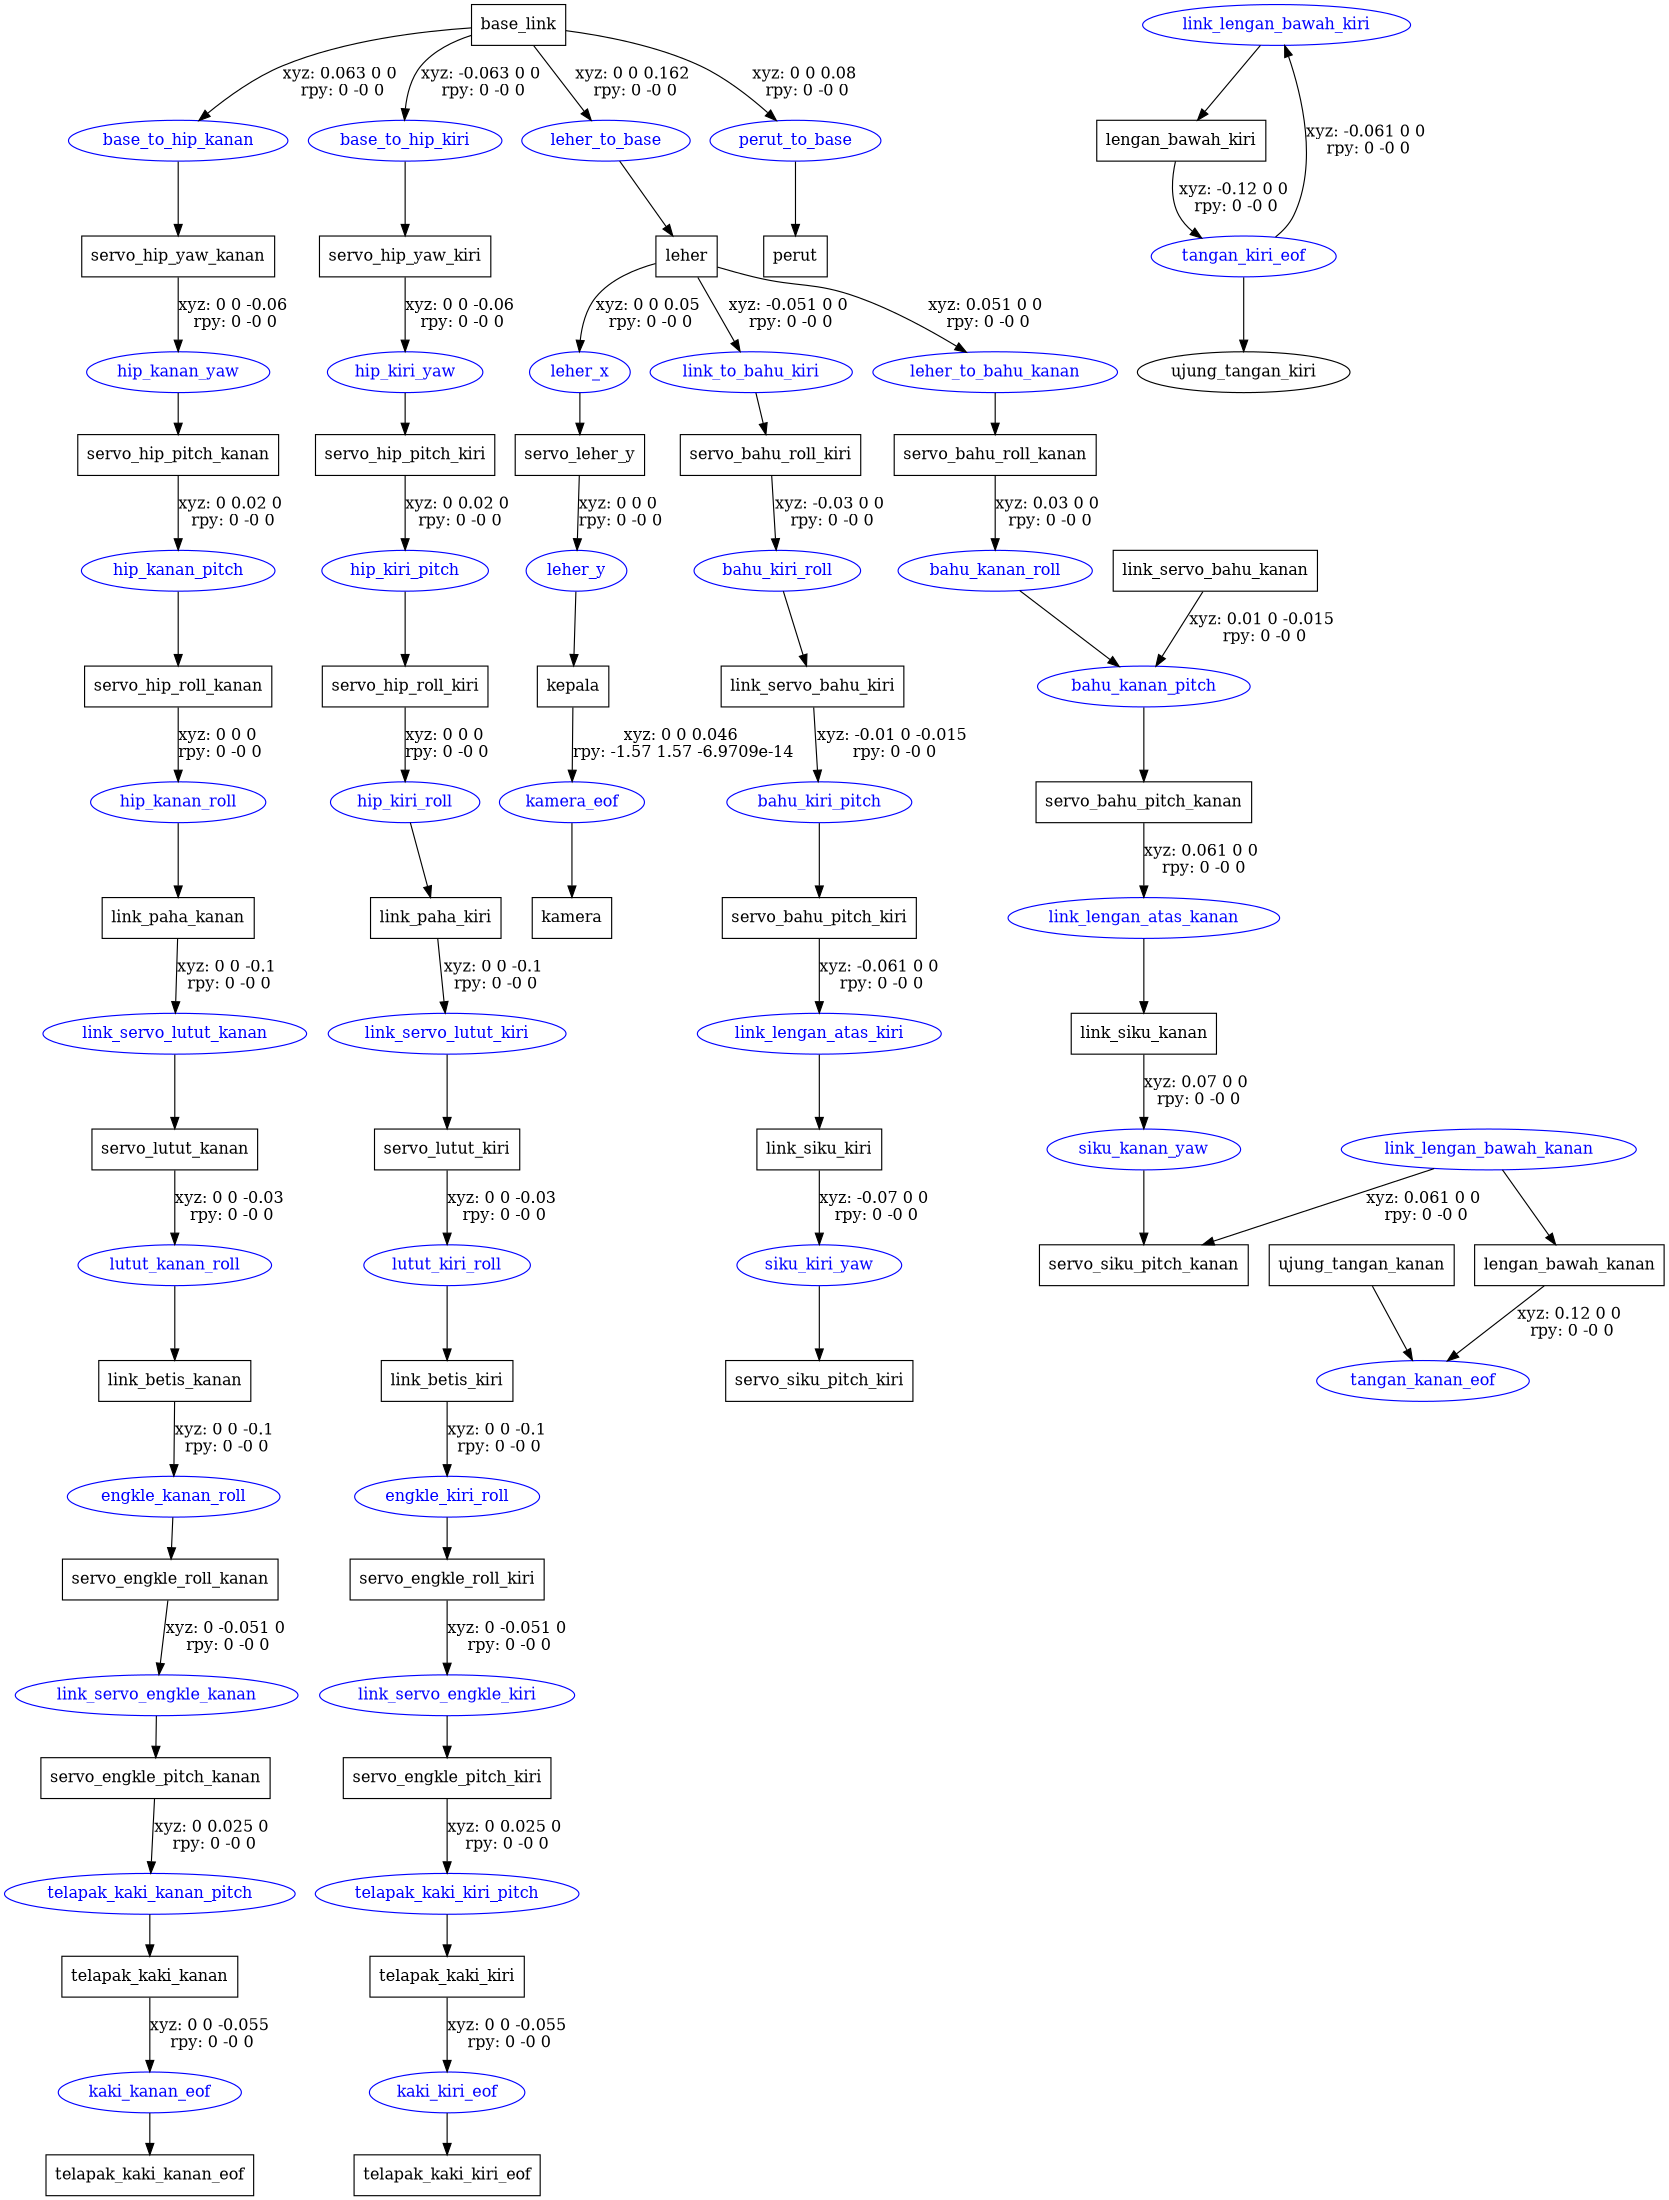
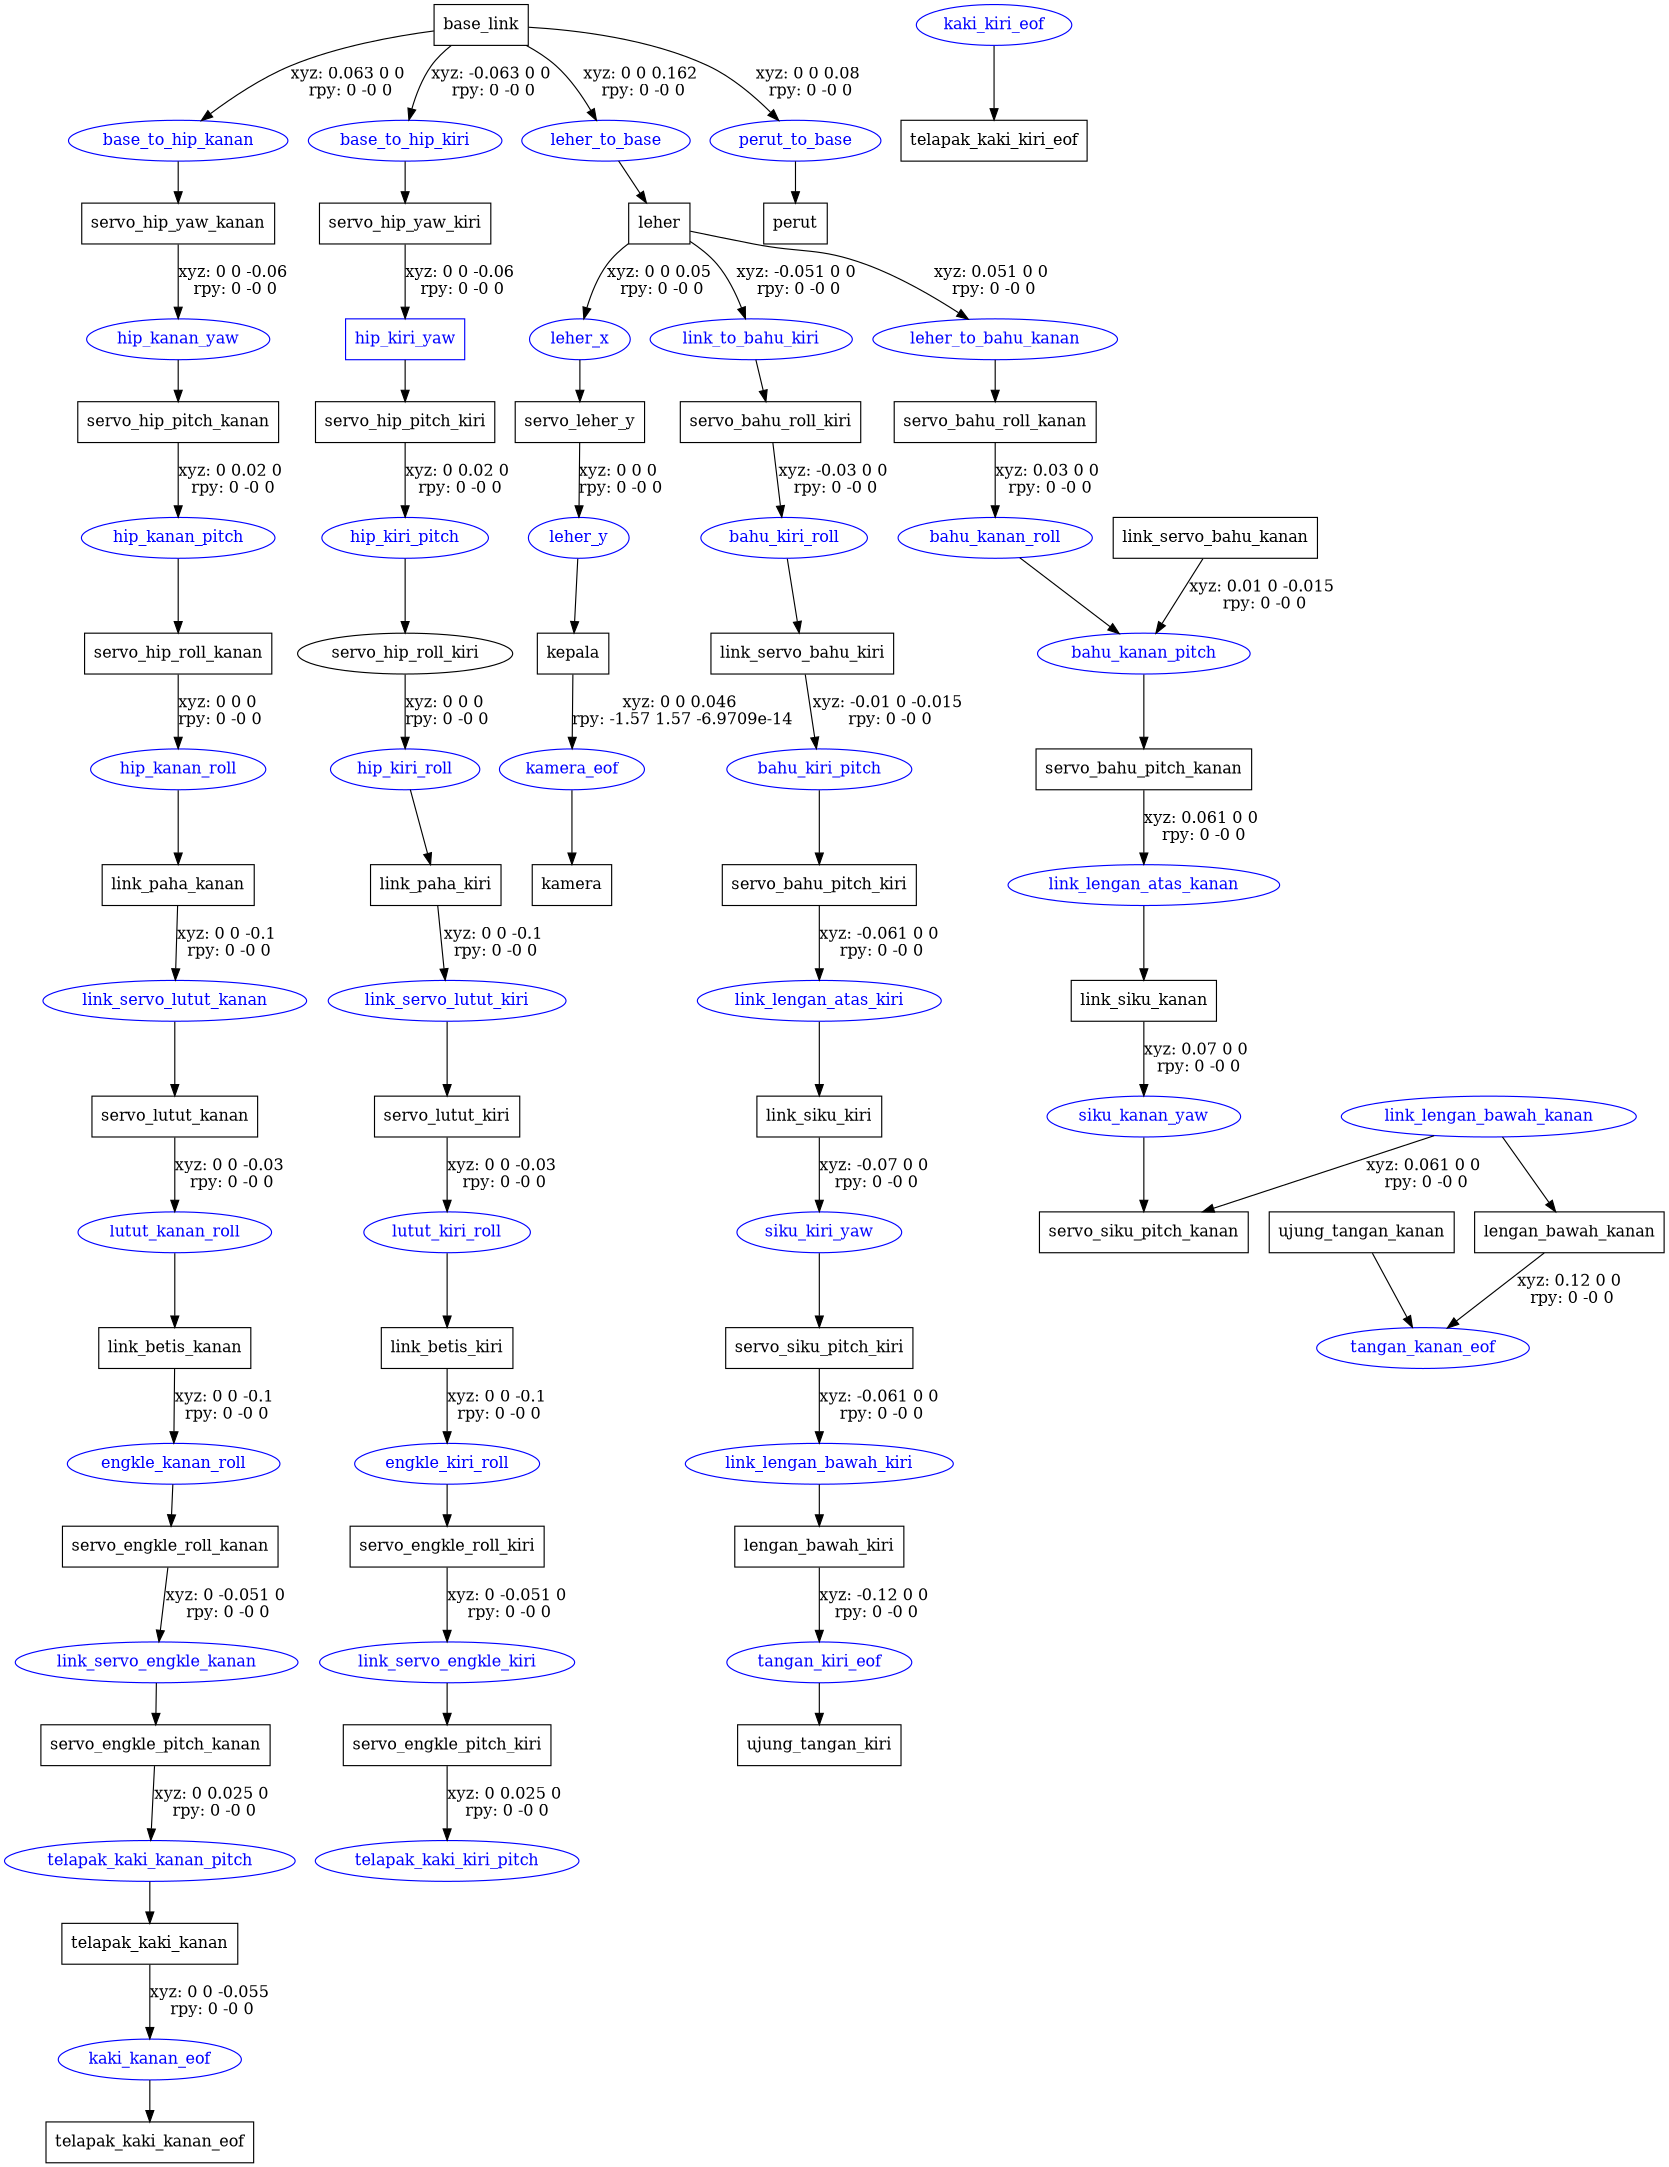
(1306, 150) -> (819, 1400)
(405, 372) -> (405, 339)
(1244, 372) -> (819, 1745)
(405, 687) -> (405, 654)
(447, 1977) -> none
